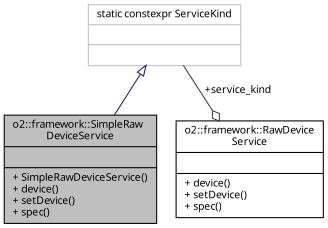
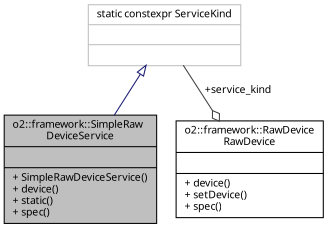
(250, 142) -> (250, 142)
(44, 201) -> (33, 201)
